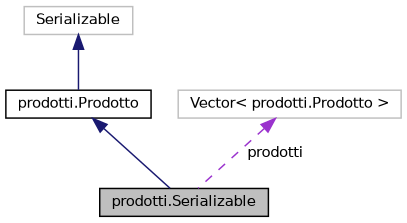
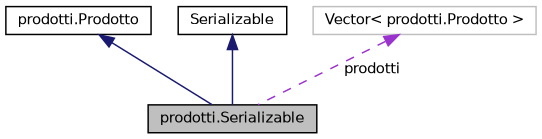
(78, 21) -> (232, 21)
(78, 70) -> (232, 77)
